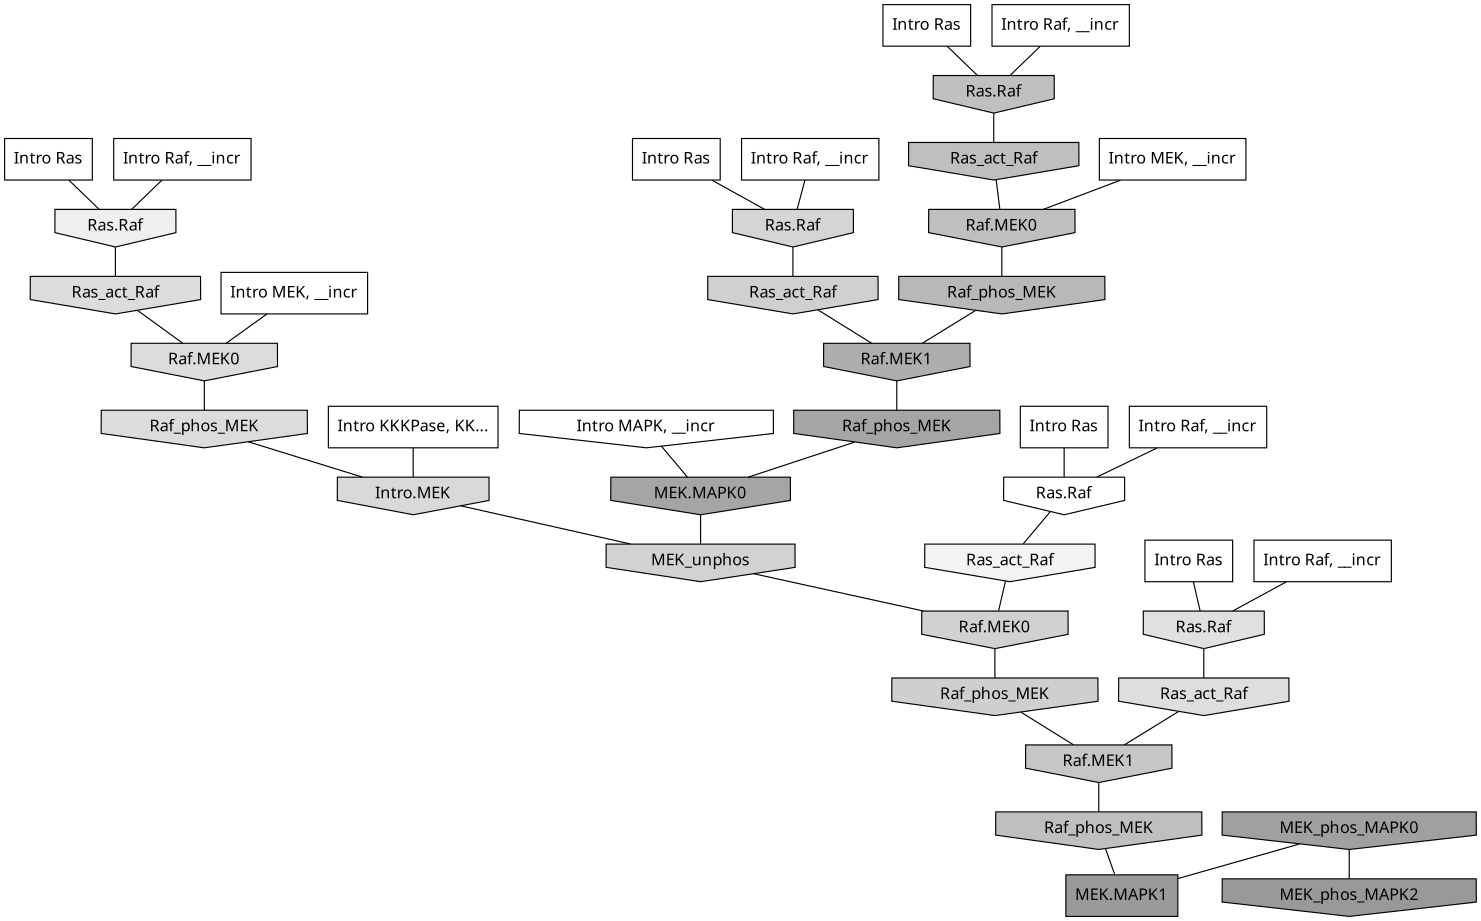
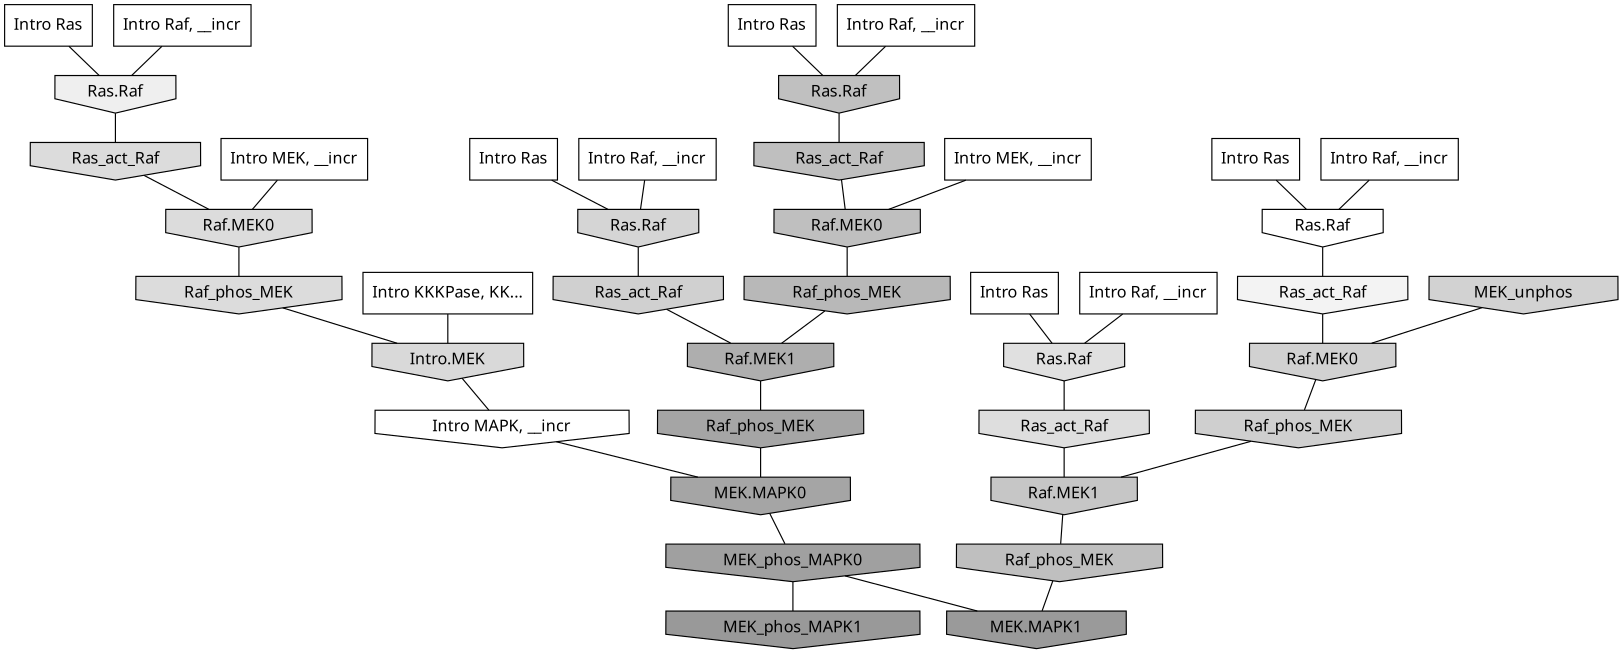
(546, 525) -> (475, 394)
(701, 529) -> (777, 529)
(1122, 896) -> (1036, 628)
(1349, 896) -> (793, 628)
